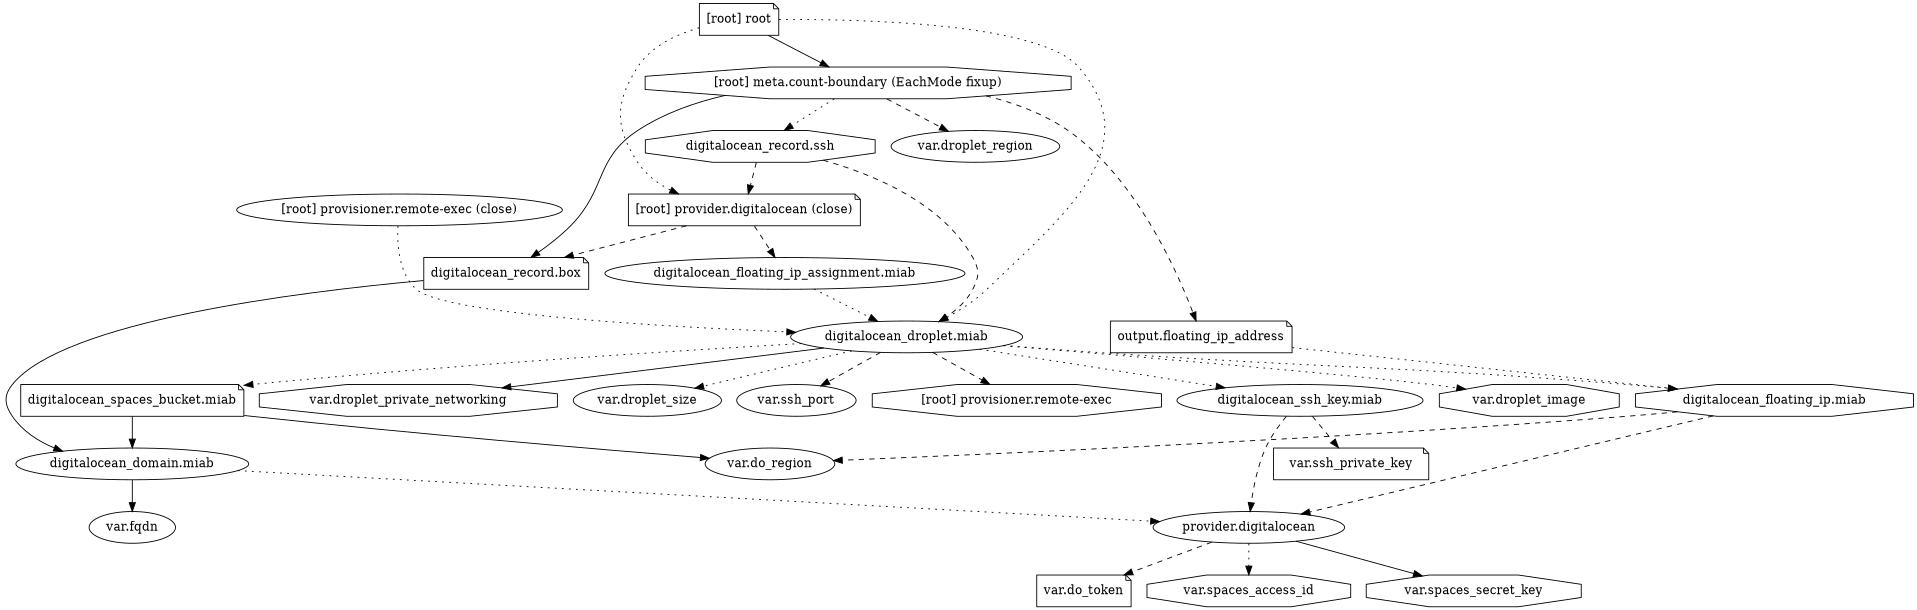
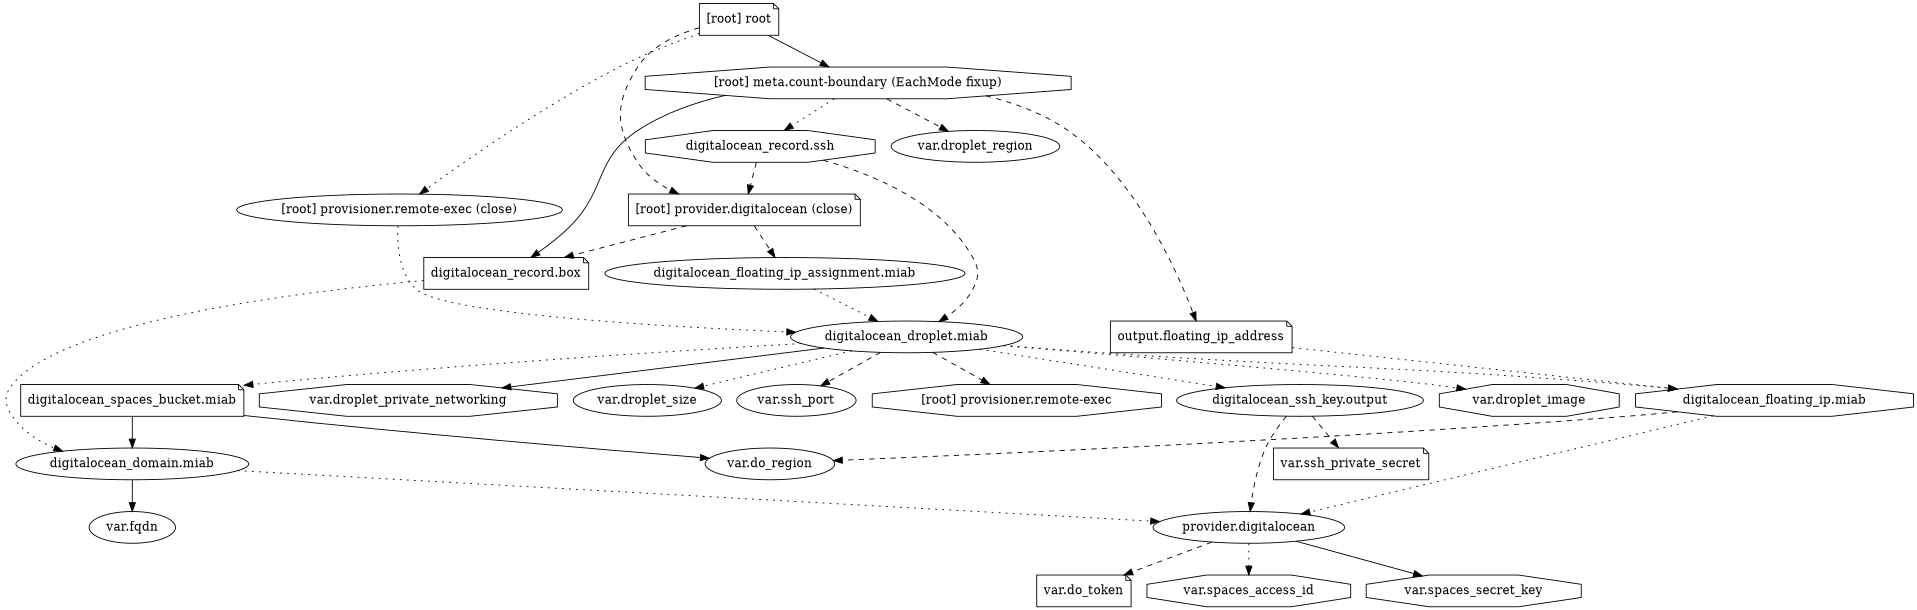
(1082, 73) -> (558, 101)
(623, 99) -> (623, 99)
(168, 318) -> (168, 318)
(1300, 400) -> (1300, 400)
(1351, 464) -> (1351, 464)
(1512, 464) -> (1512, 464)
